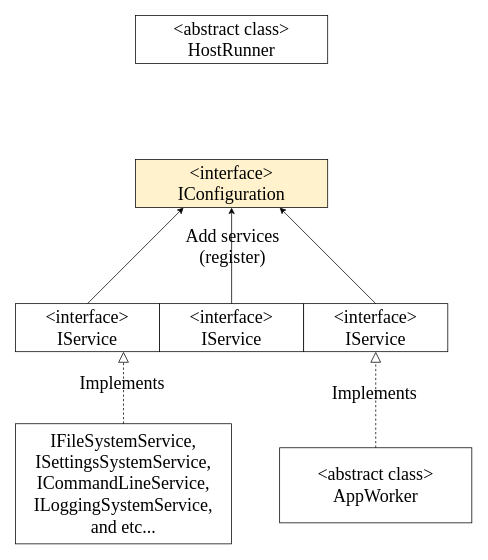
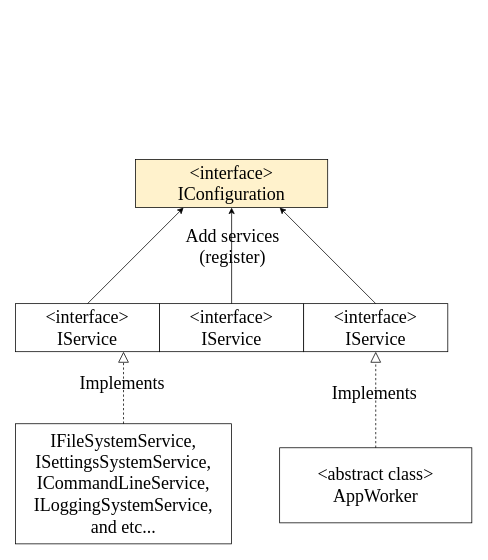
(231, 39) -> none
